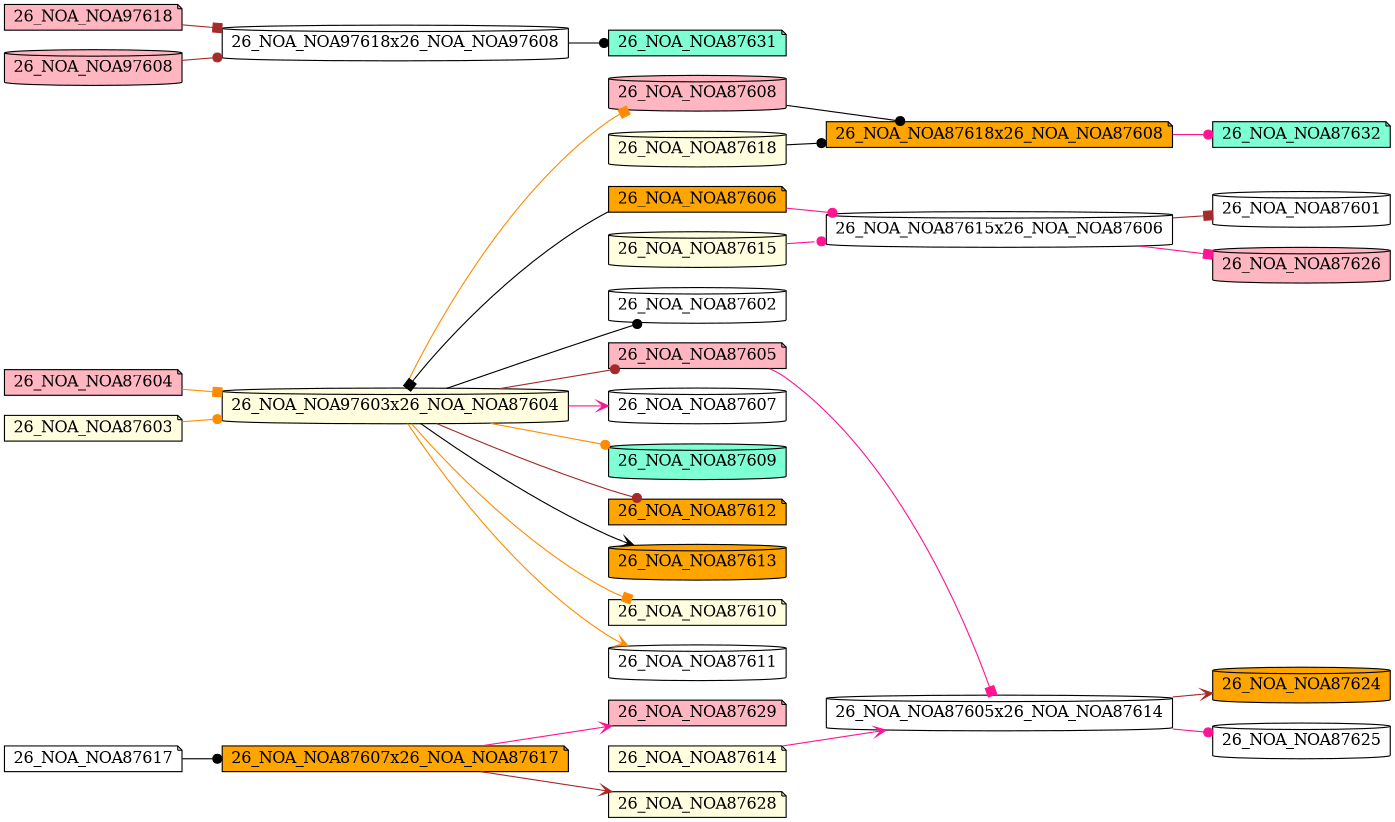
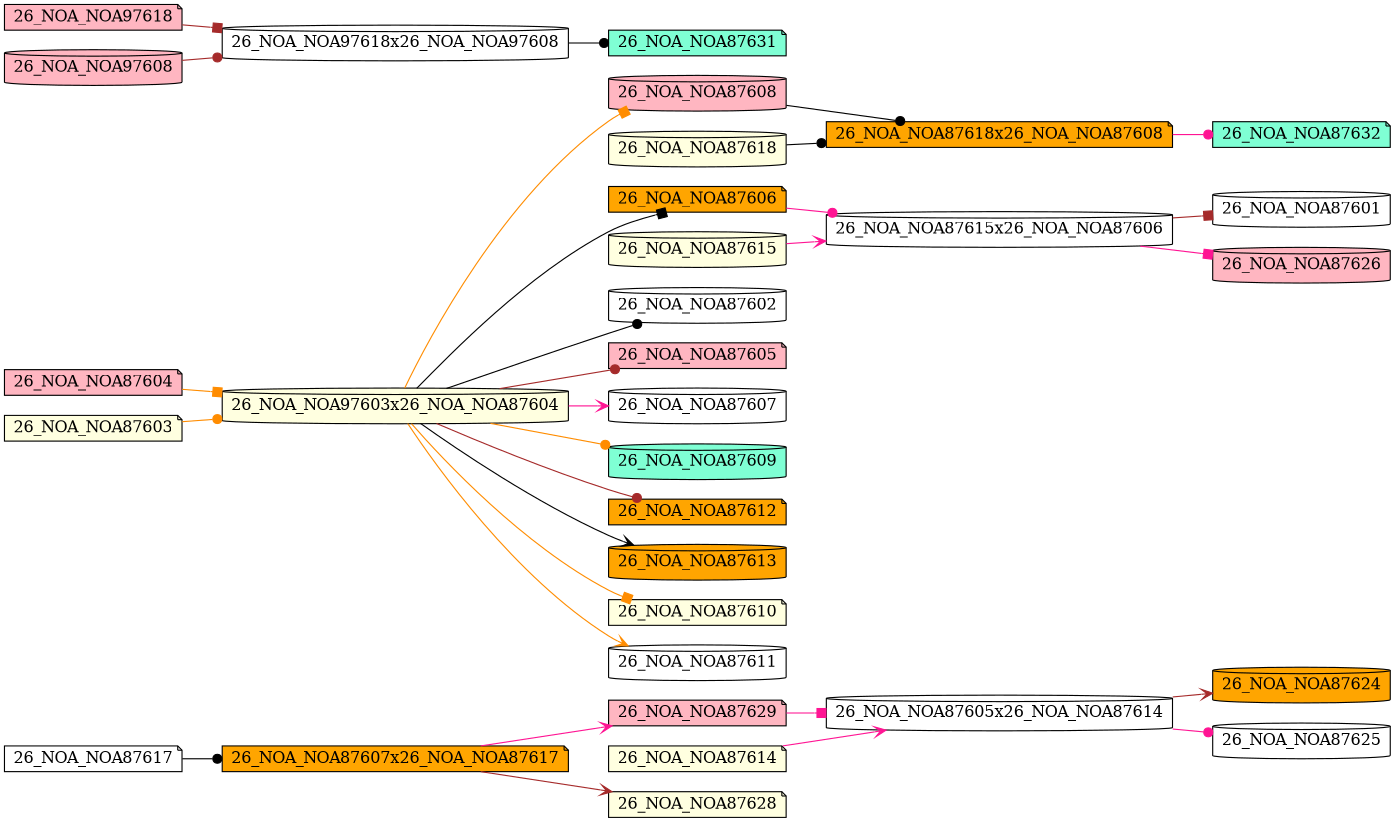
(800, 243) -> (800, 243)
(504, 286) -> (526, 287)
(903, 509) -> (800, 713)
